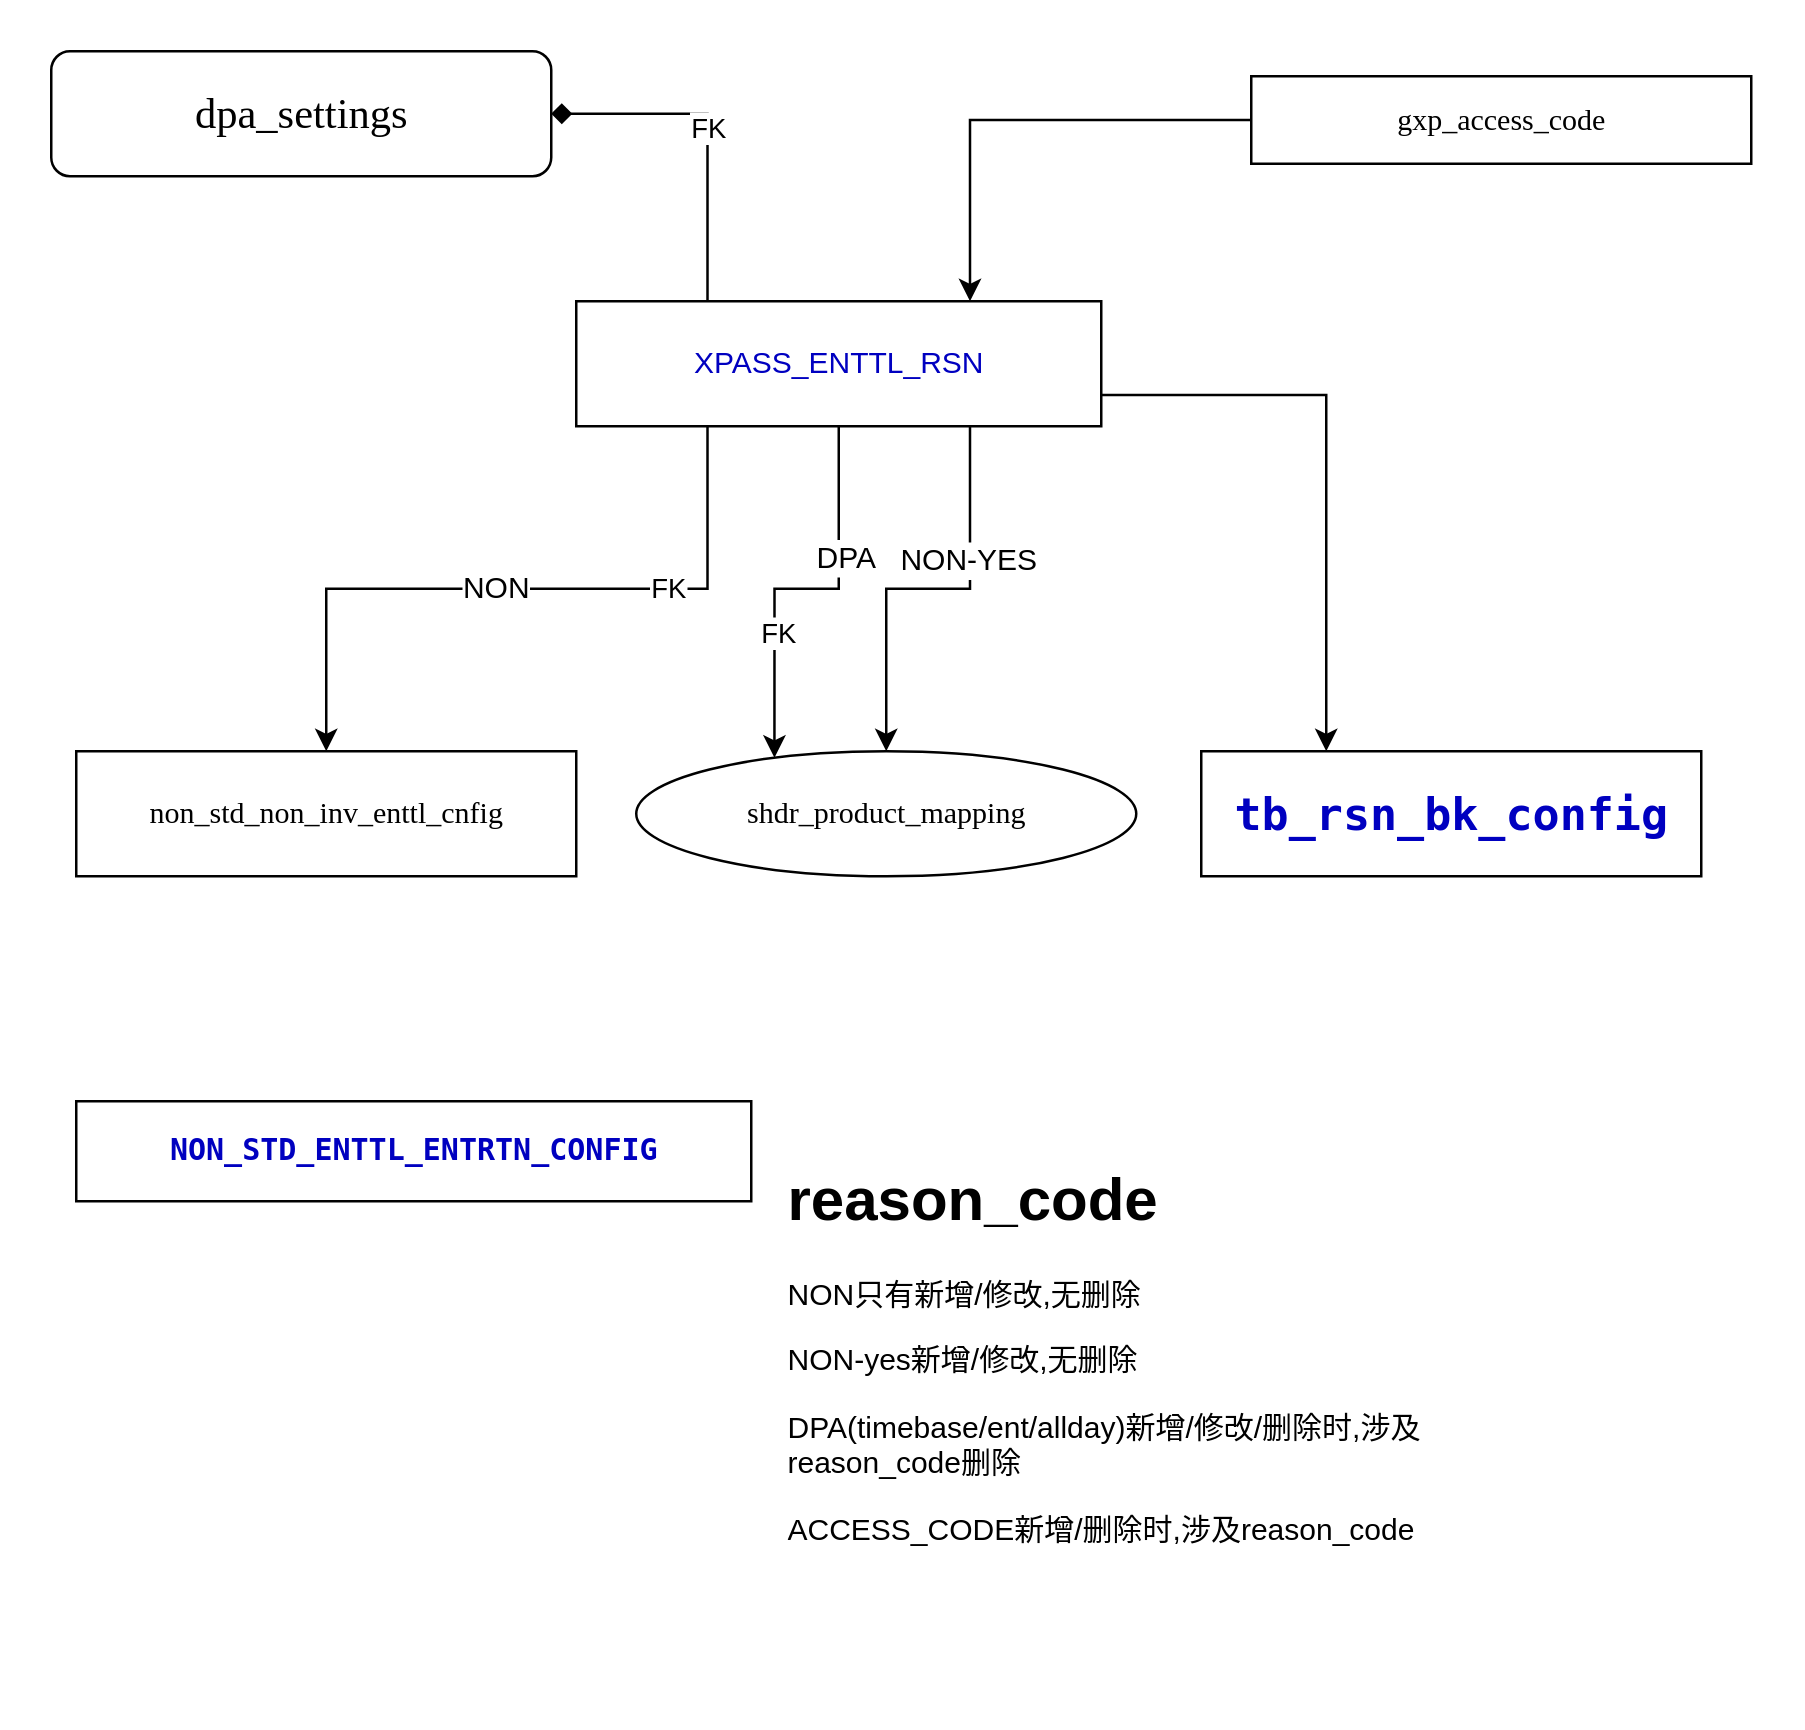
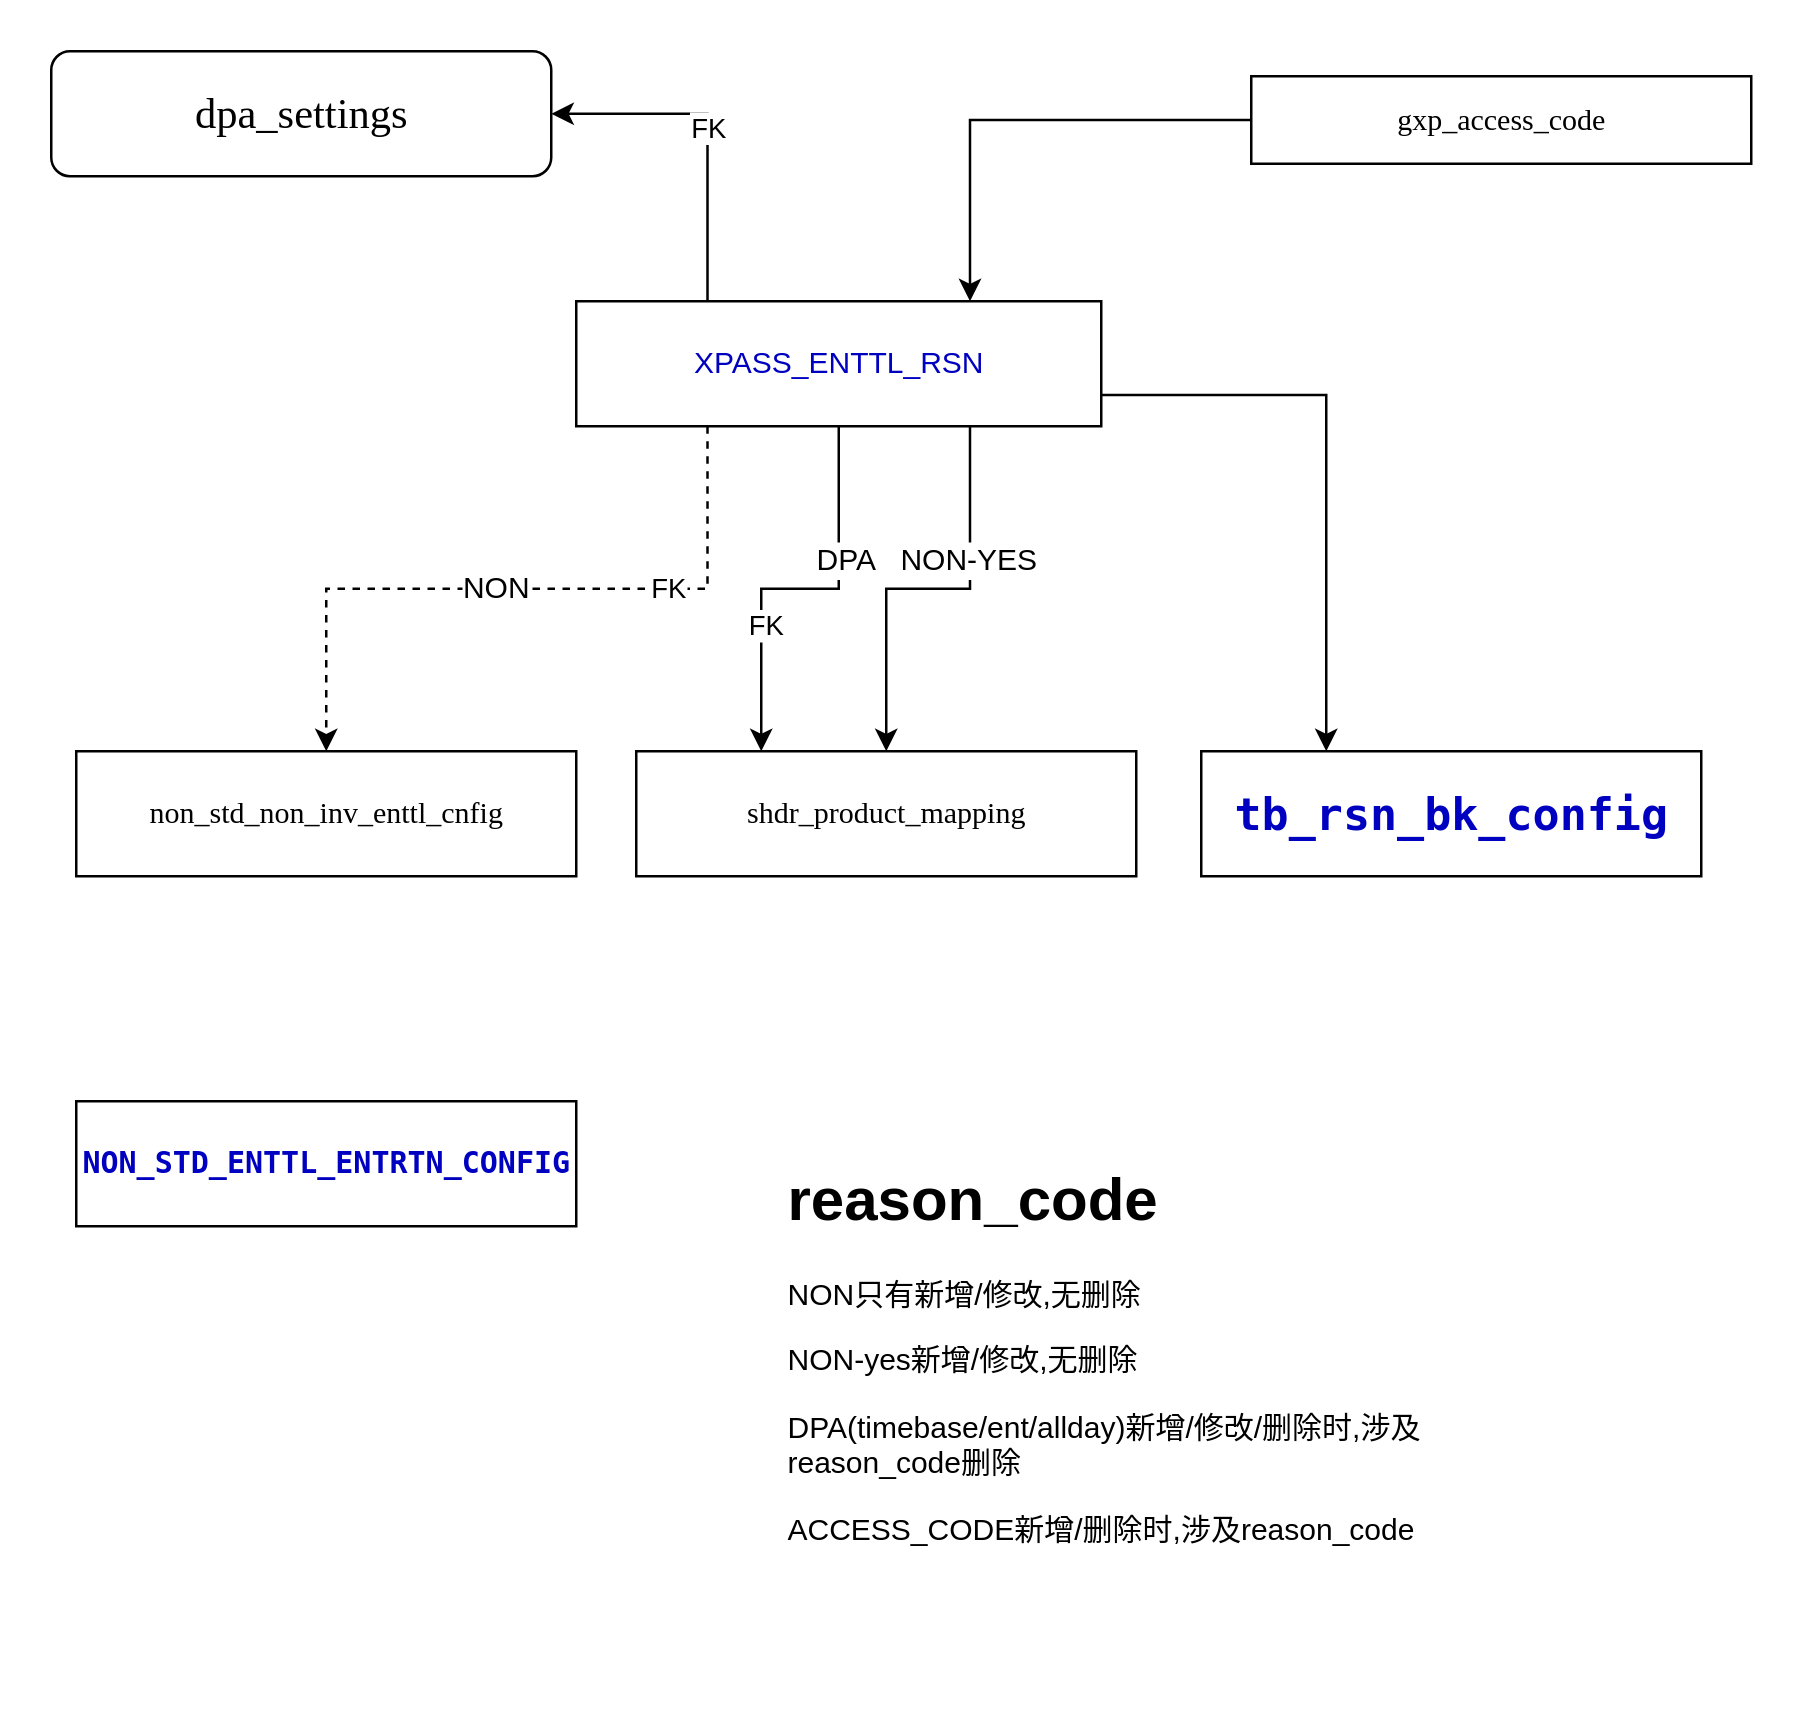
(572, 114) -> (570, 114)
(326, 596) -> (326, 596)
(886, 814) -> (886, 814)
(414, 1151) -> (326, 1164)
